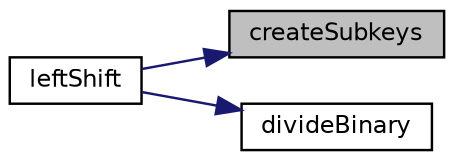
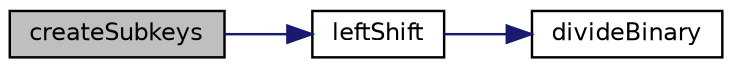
(173, 63) -> (256, 34)
